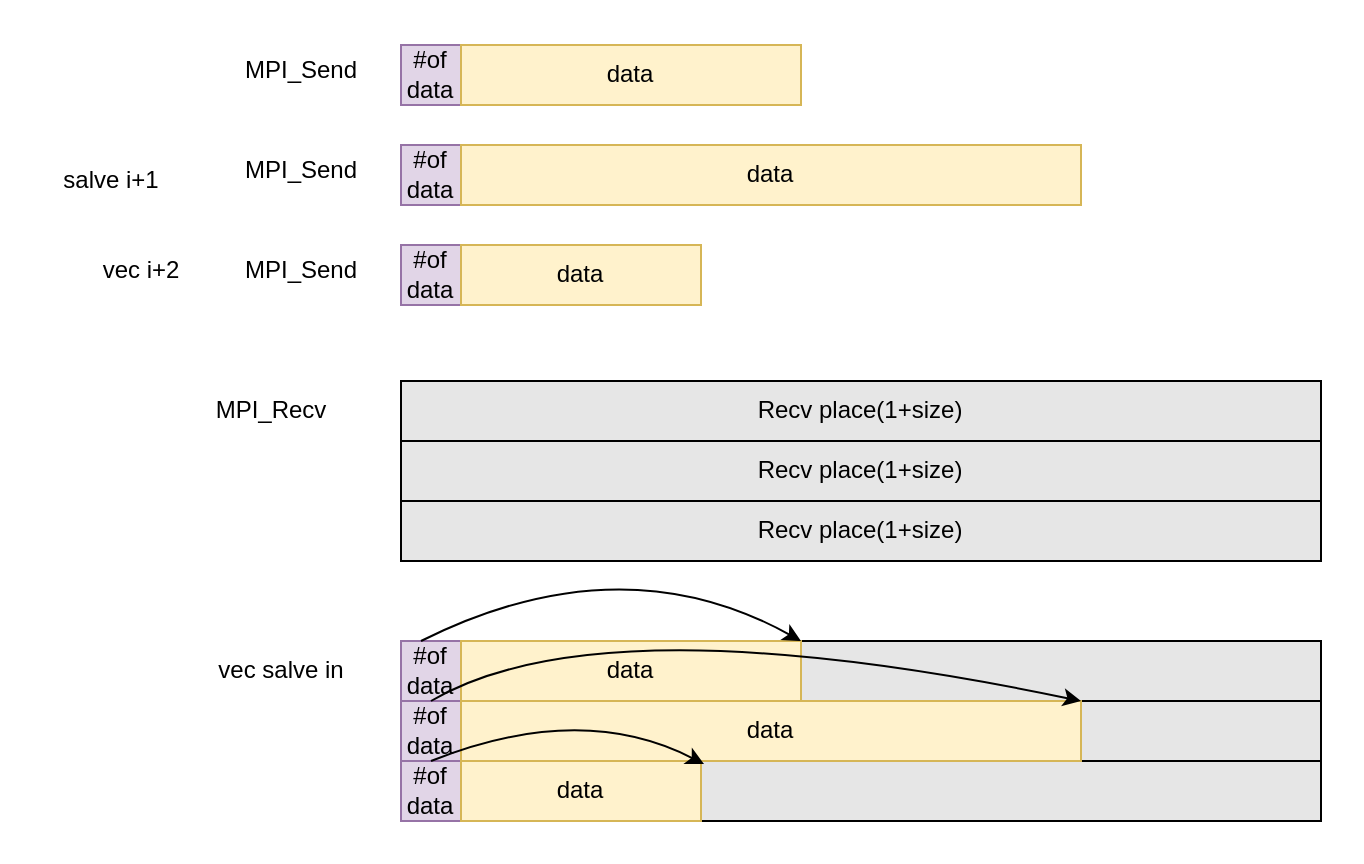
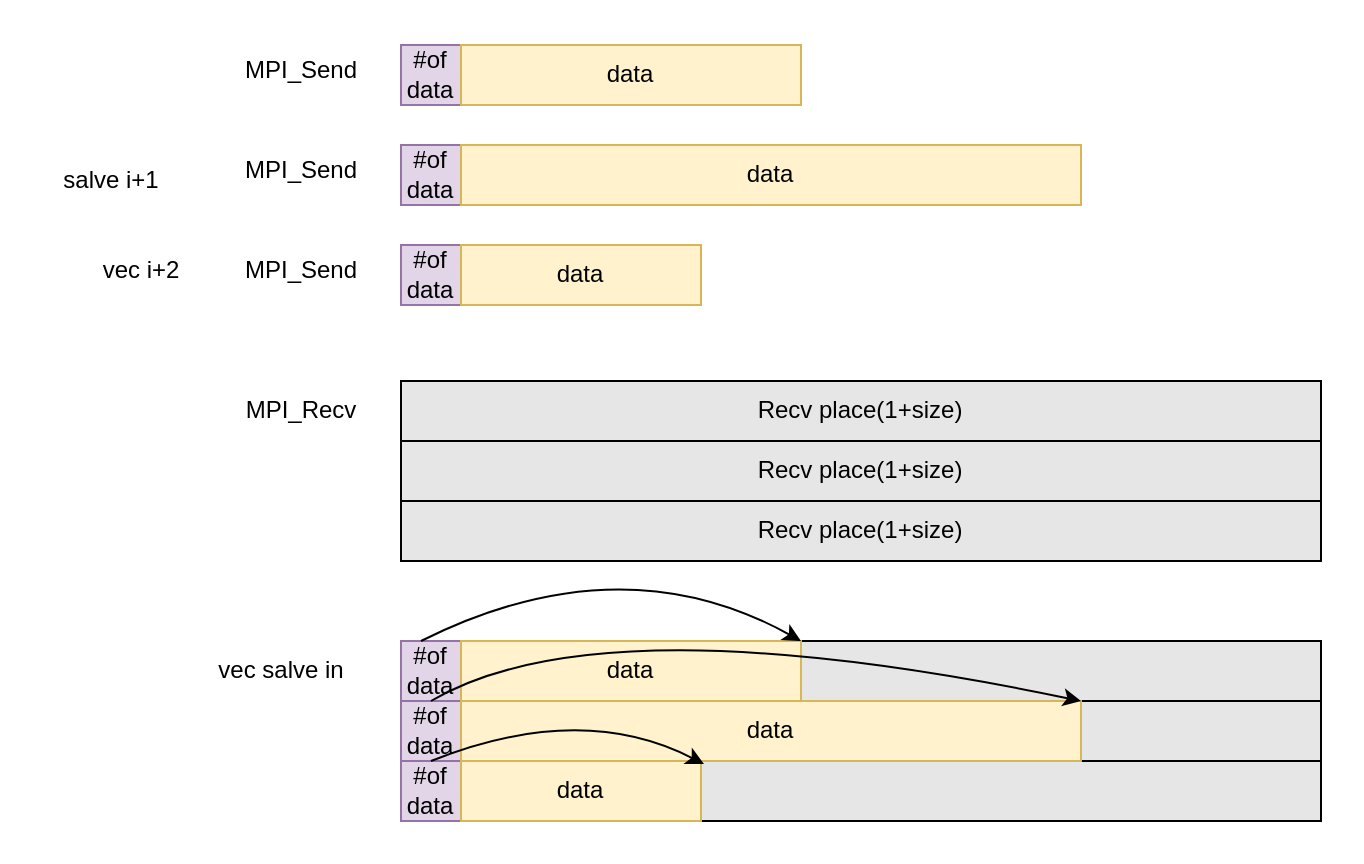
(271, 411) -> (301, 411)
